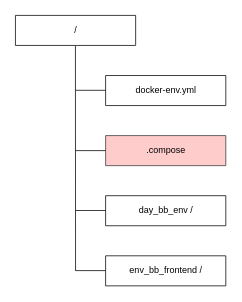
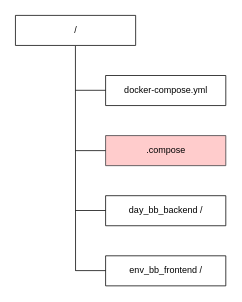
(166, 90) -> (166, 90)
(166, 210) -> (166, 210)
